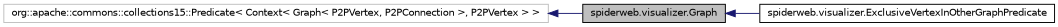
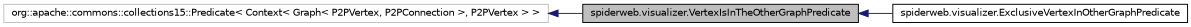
(654, 13) -> (721, 13)
